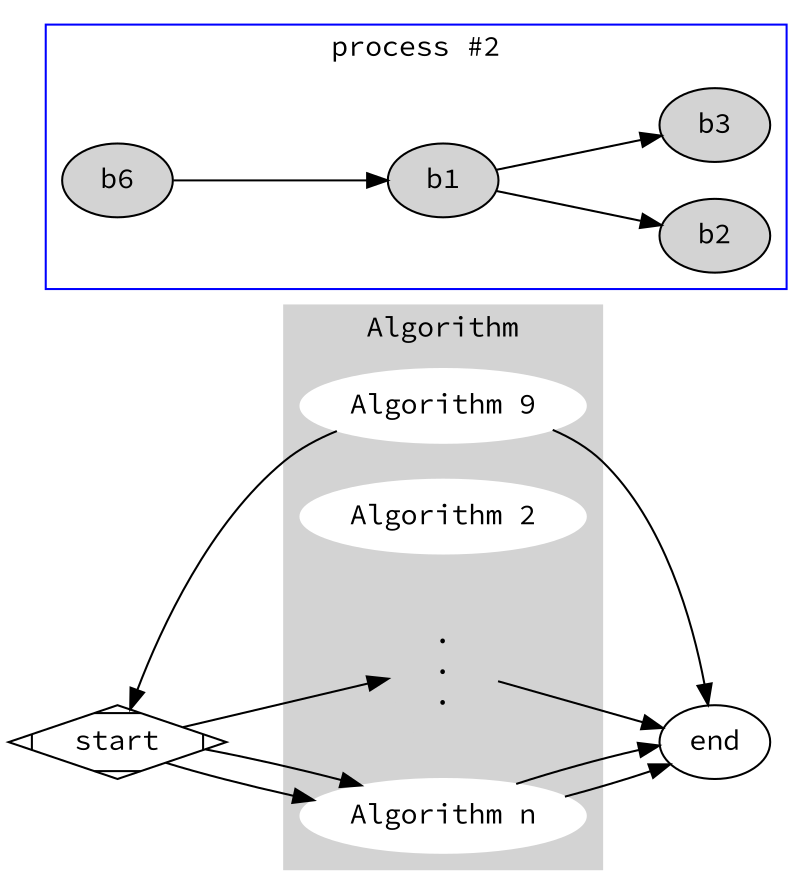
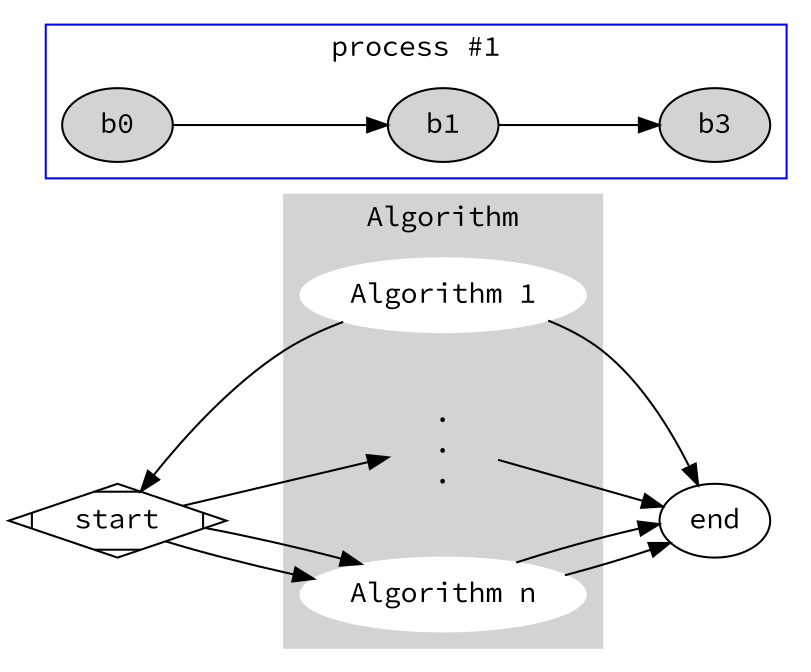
(416, 48) -> (416, 48)
(117, 180) -> (117, 125)
(715, 236) -> none
(443, 406) -> (443, 295)
(443, 517) -> none
